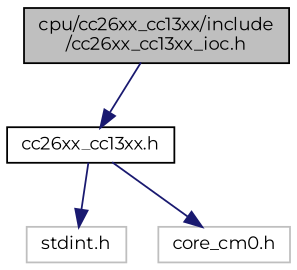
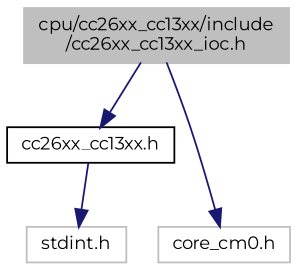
(157, 36) -> (157, 36)
(150, 189) -> (193, 135)
